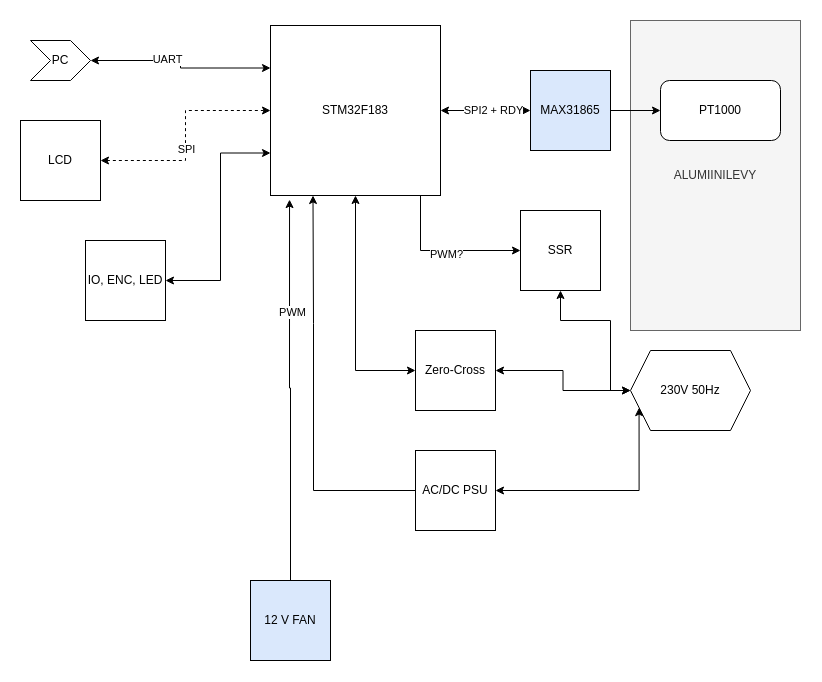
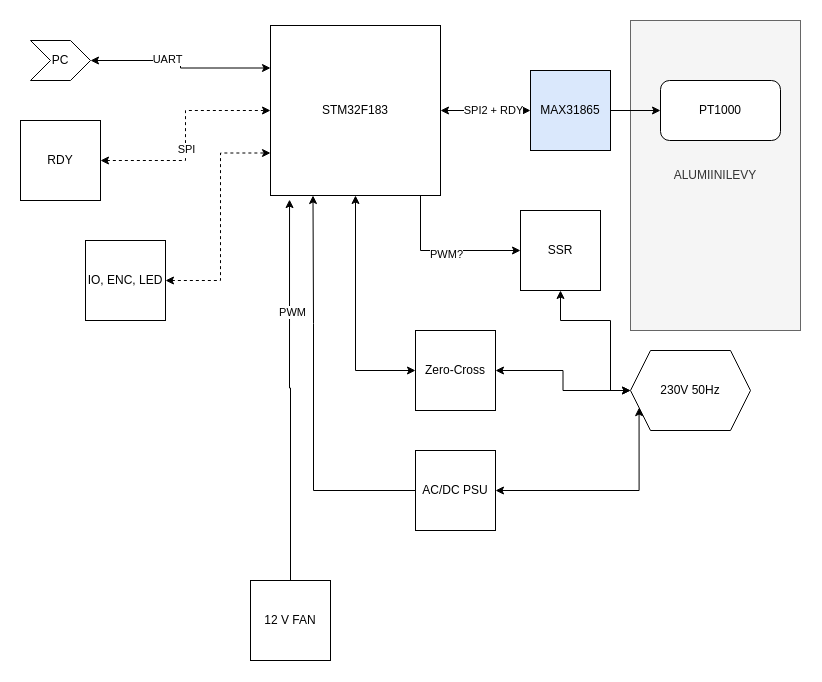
(61, 161) -> (61, 161)
(221, 220) -> (221, 220)
(291, 621) -> (291, 621)
